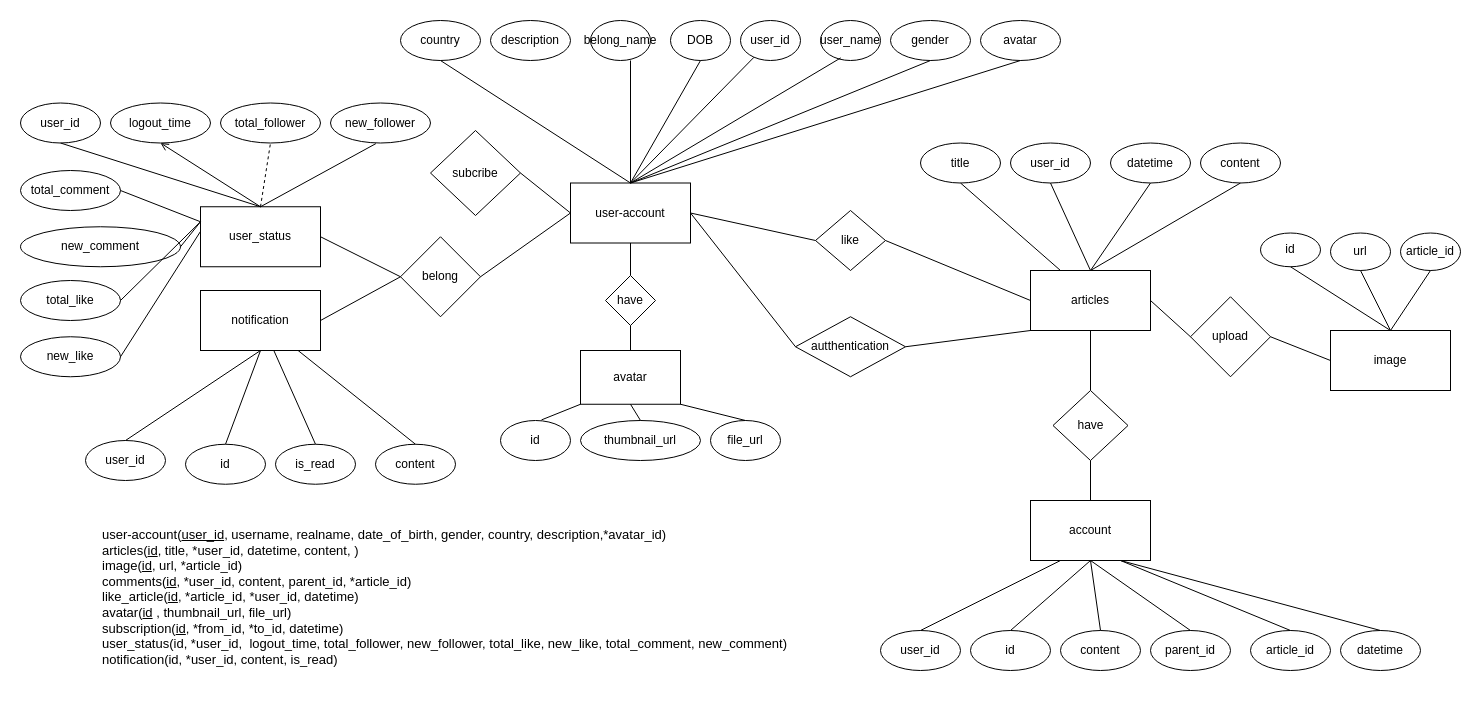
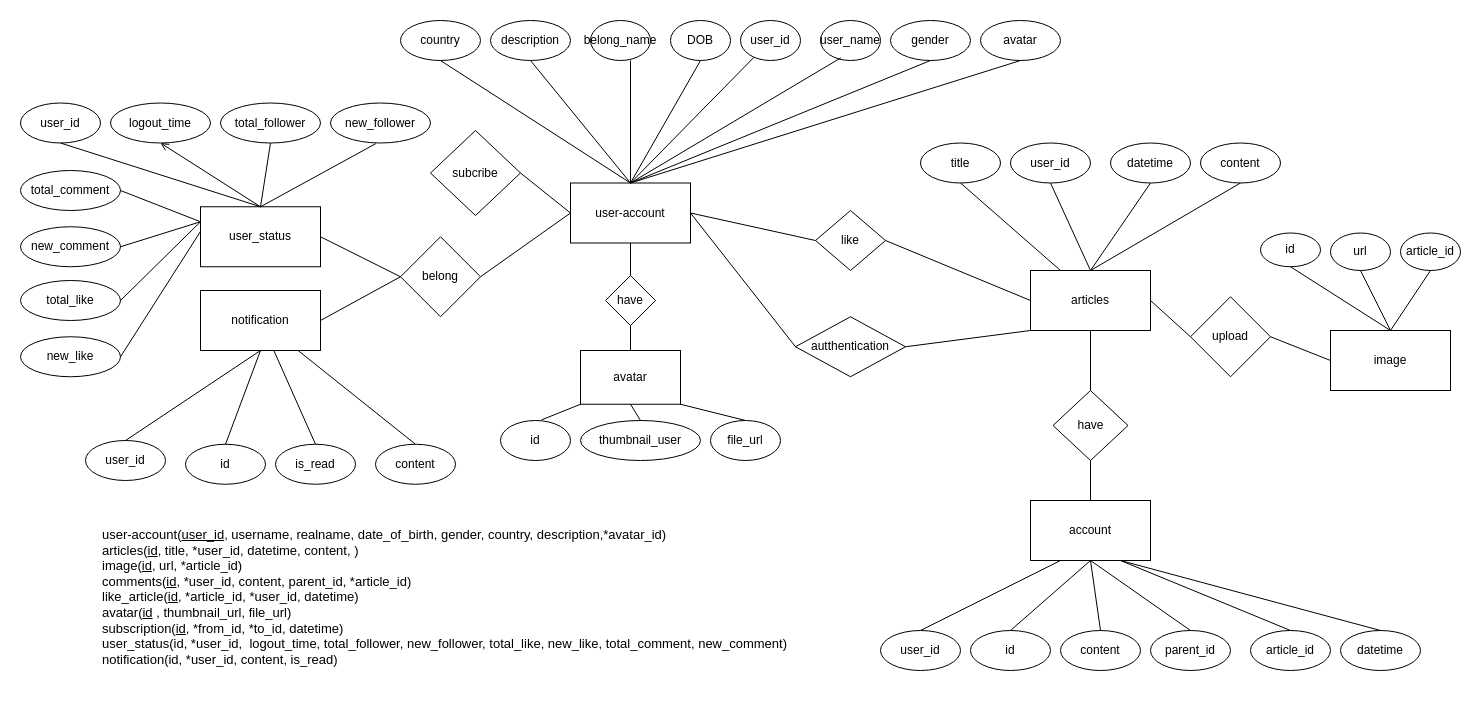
none -> (579, 120)
(266, 174) -> (266, 174)
(101, 247) -> (71, 247)
(641, 441) -> (641, 441)
